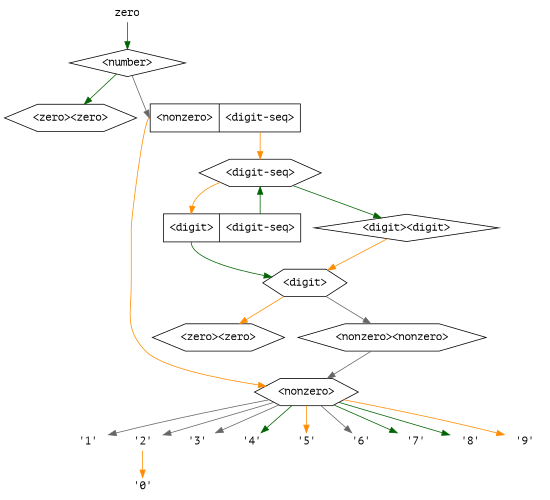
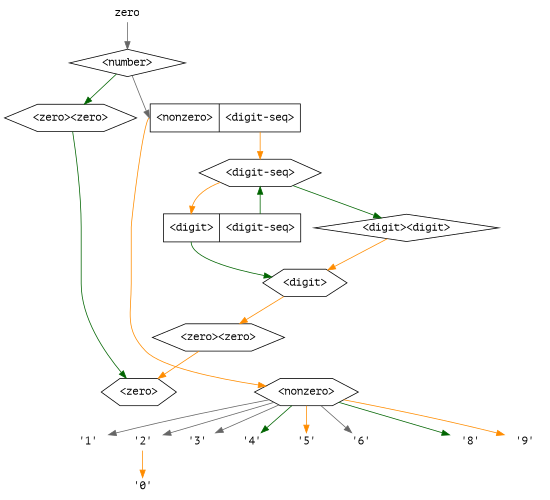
(127, 32) -> (127, 32)
(392, 337) -> none
none -> (139, 392)
(416, 442) -> none
